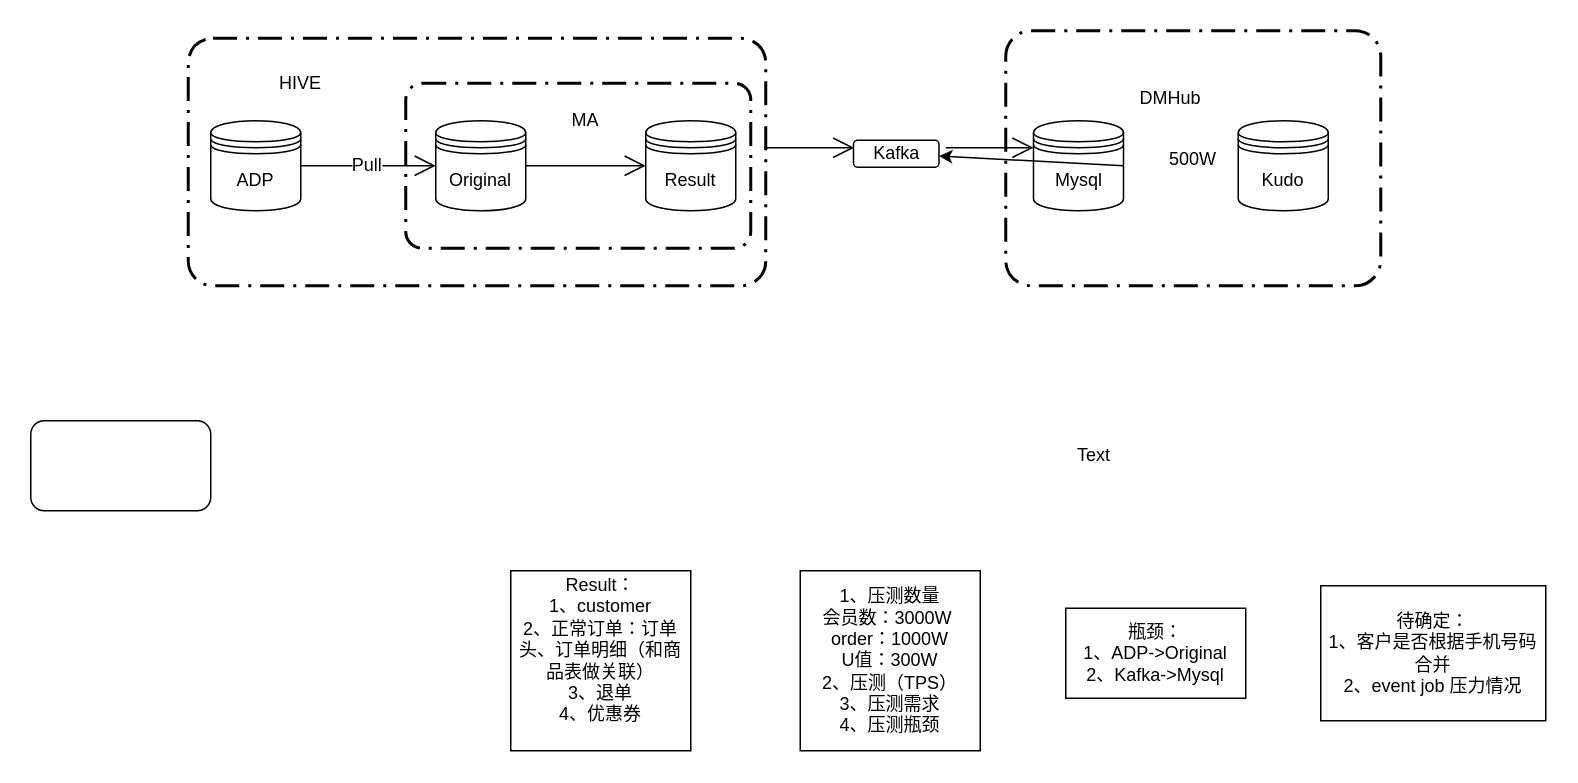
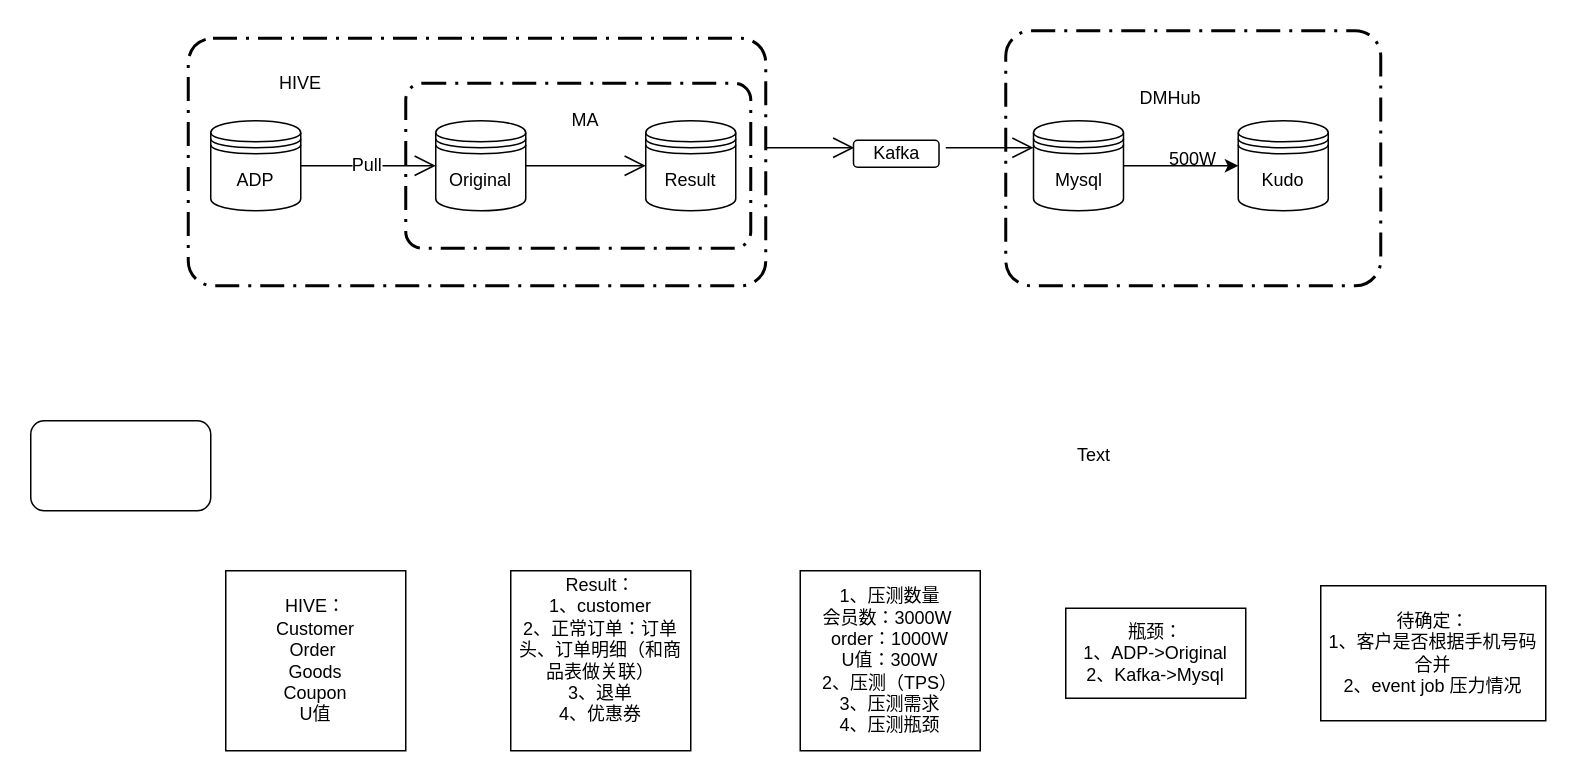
(1037, 161) -> (1176, 166)
none -> (316, 661)
